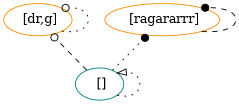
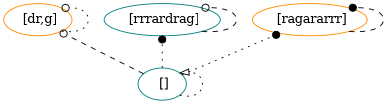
none -> (162, 20)
